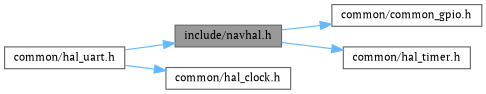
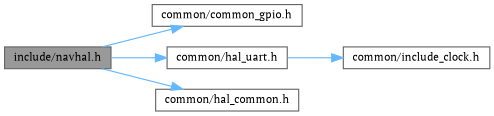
(144, 47) -> (133, 58)
(407, 58) -> (227, 100)
(228, 78) -> (417, 58)
